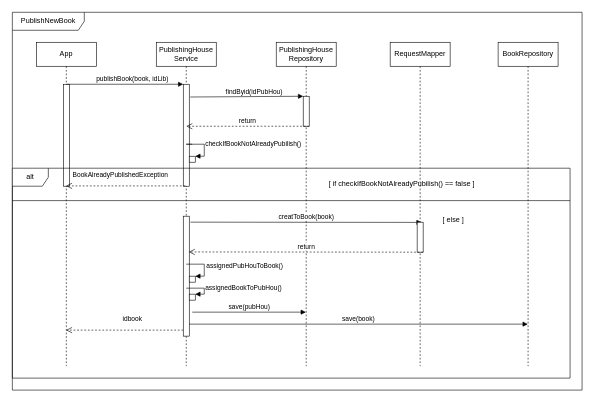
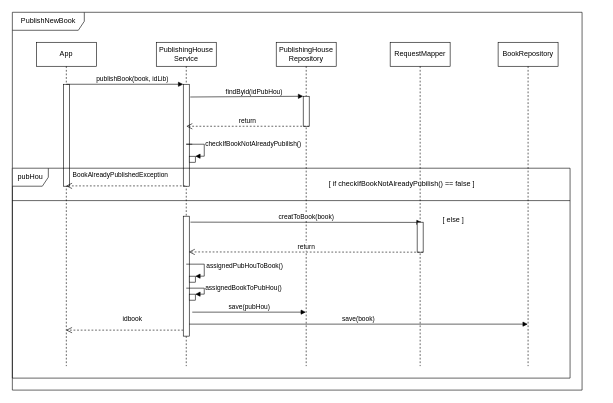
(30, 177) -> (30, 177)
